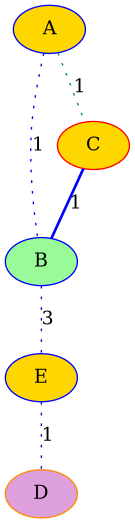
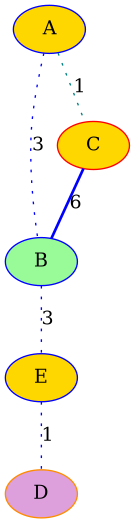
(39, 145) -> (39, 145)
(76, 204) -> (76, 204)
